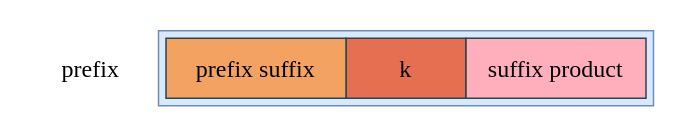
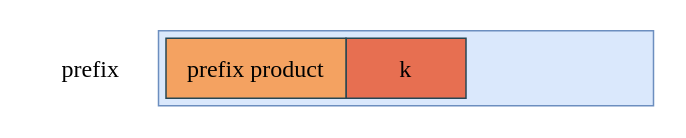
(256, 68) -> (256, 68)
(556, 68) -> none
